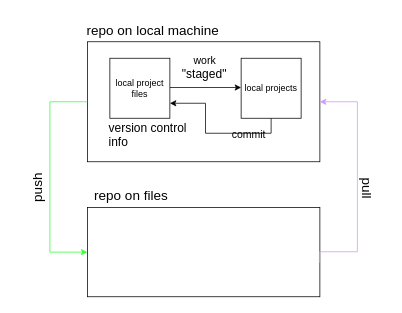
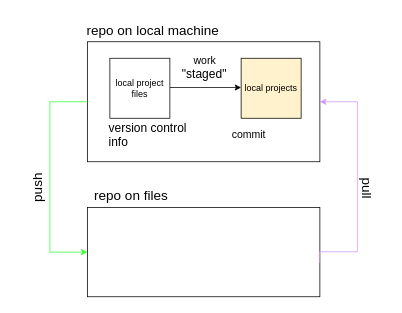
(271, 88) -> (271, 88)
(210, 133) -> none
